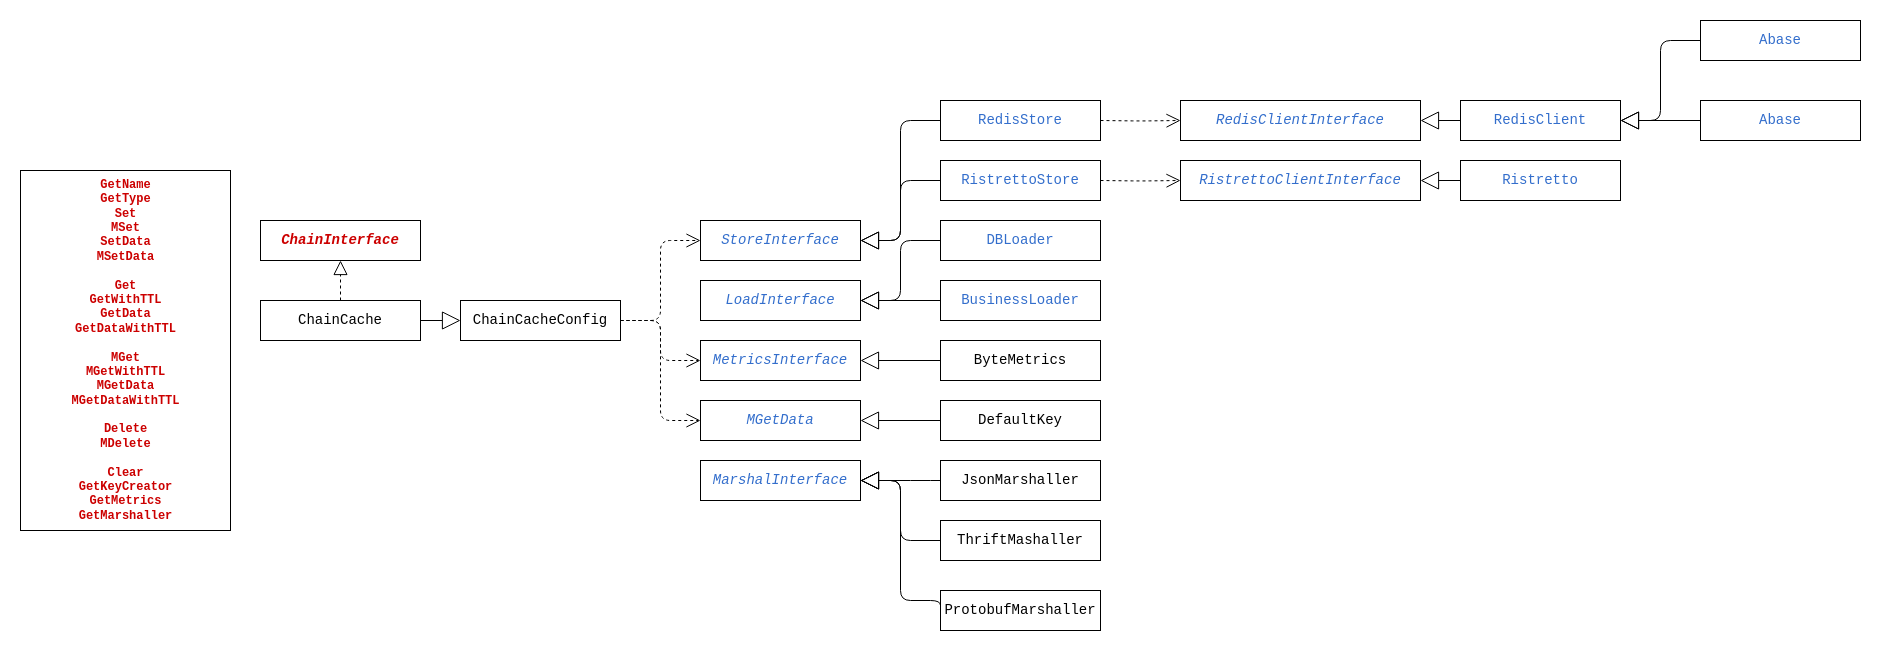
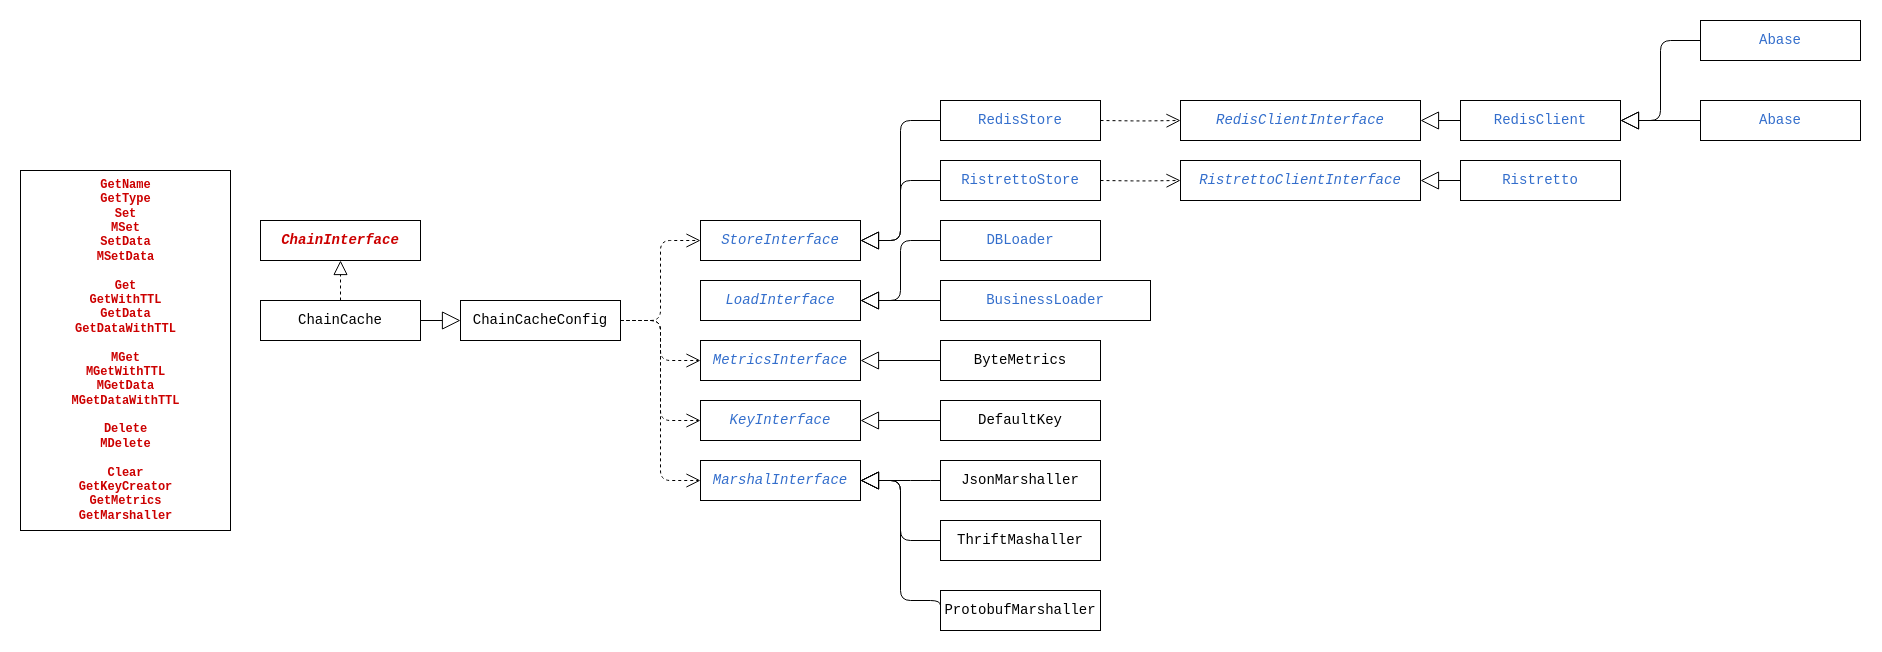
(1021, 301) -> (1046, 301)
(781, 421) -> (781, 421)
none -> (661, 463)
